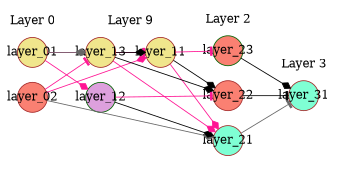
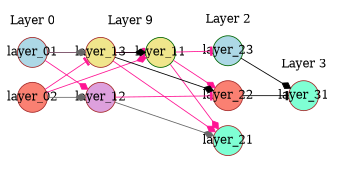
(228, 51) -> (228, 51)
(32, 52) -> (32, 52)
(161, 52) -> (161, 52)
(190, 71) -> (190, 71)
(101, 97) -> (101, 97)
(106, 114) -> (57, 97)
(148, 114) -> (148, 114)
(264, 119) -> none
